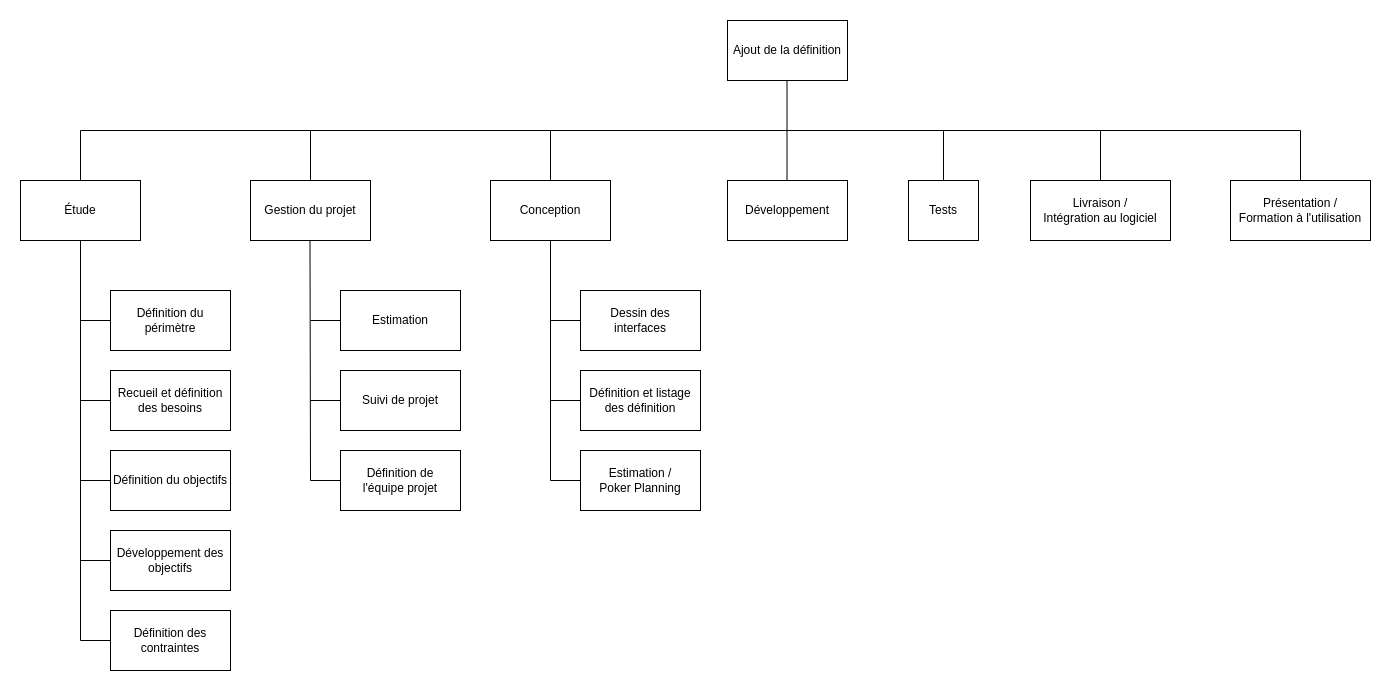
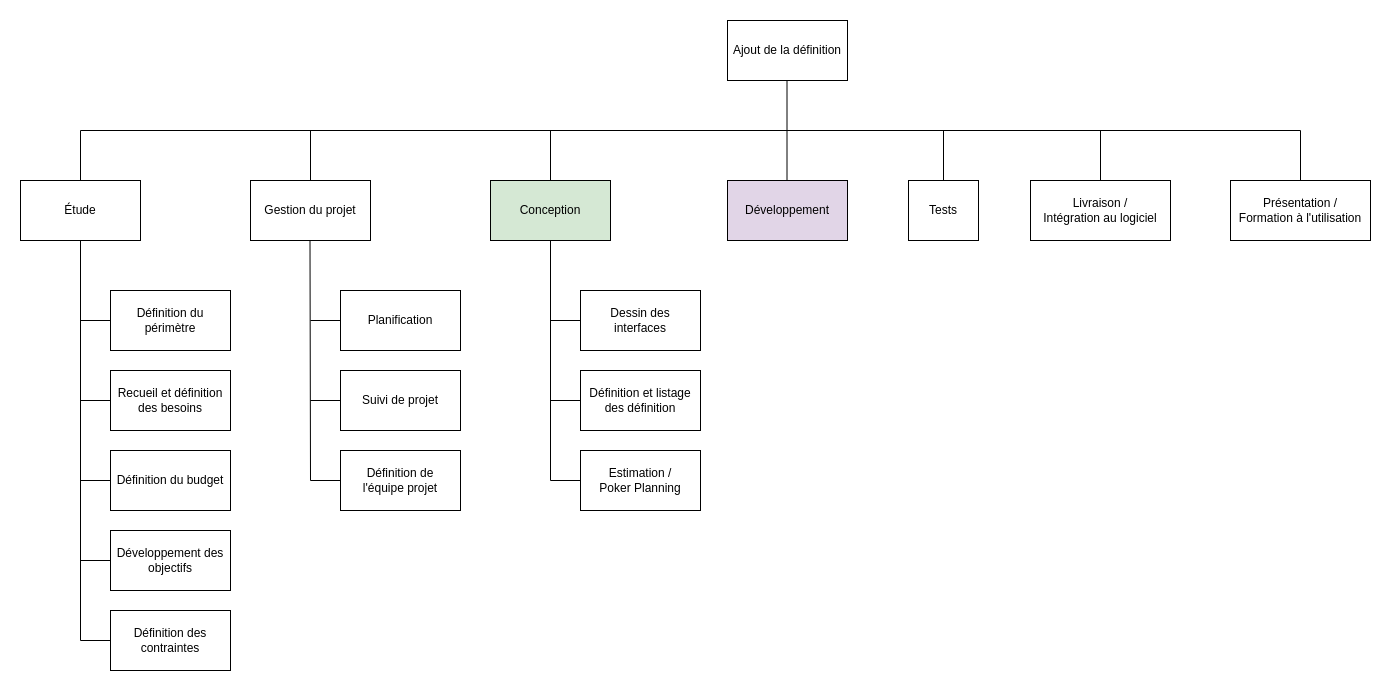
(551, 211) -> (551, 211)
(788, 211) -> (788, 211)
(401, 321) -> (401, 321)
(171, 481) -> (171, 481)
